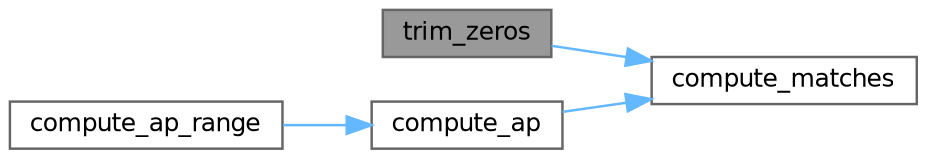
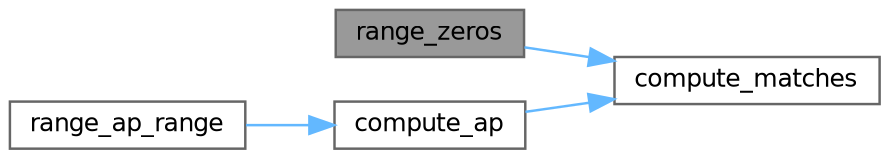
(467, 33) -> (430, 33)
(146, 125) -> (128, 125)
